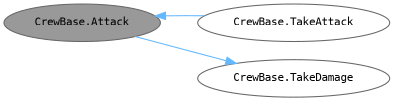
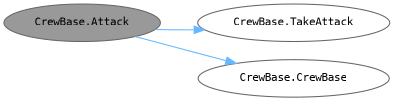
(185, 16) -> (175, 30)
(294, 78) -> (294, 78)
